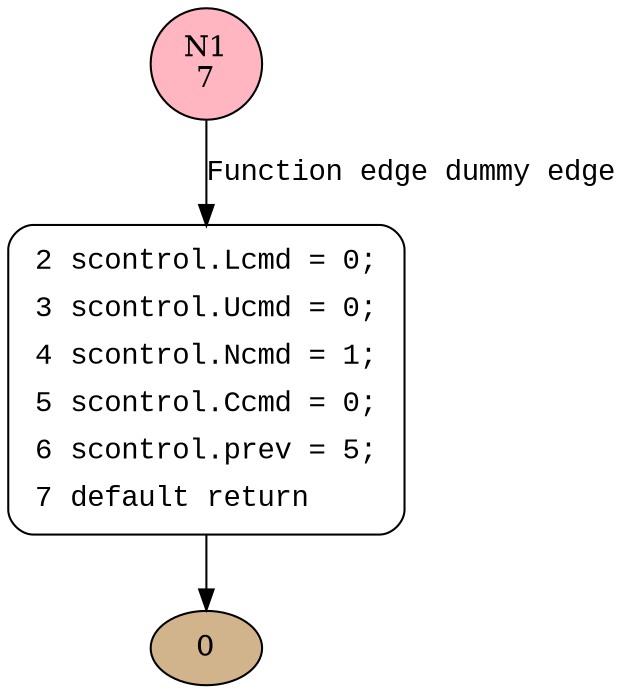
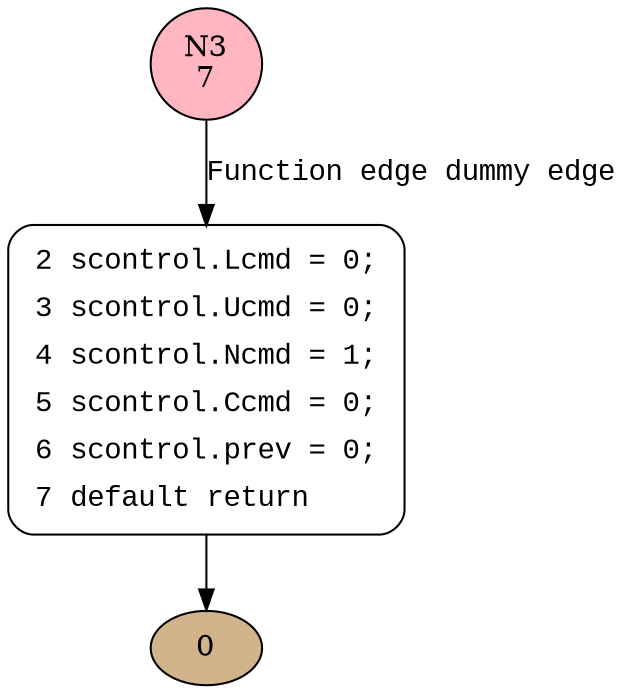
(206, 64) -> (206, 64)
(224, 450) -> (224, 450)
